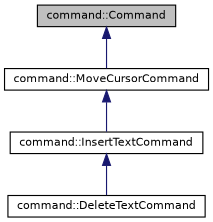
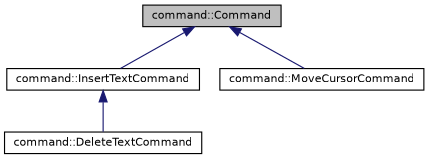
(107, 117) -> (152, 51)
